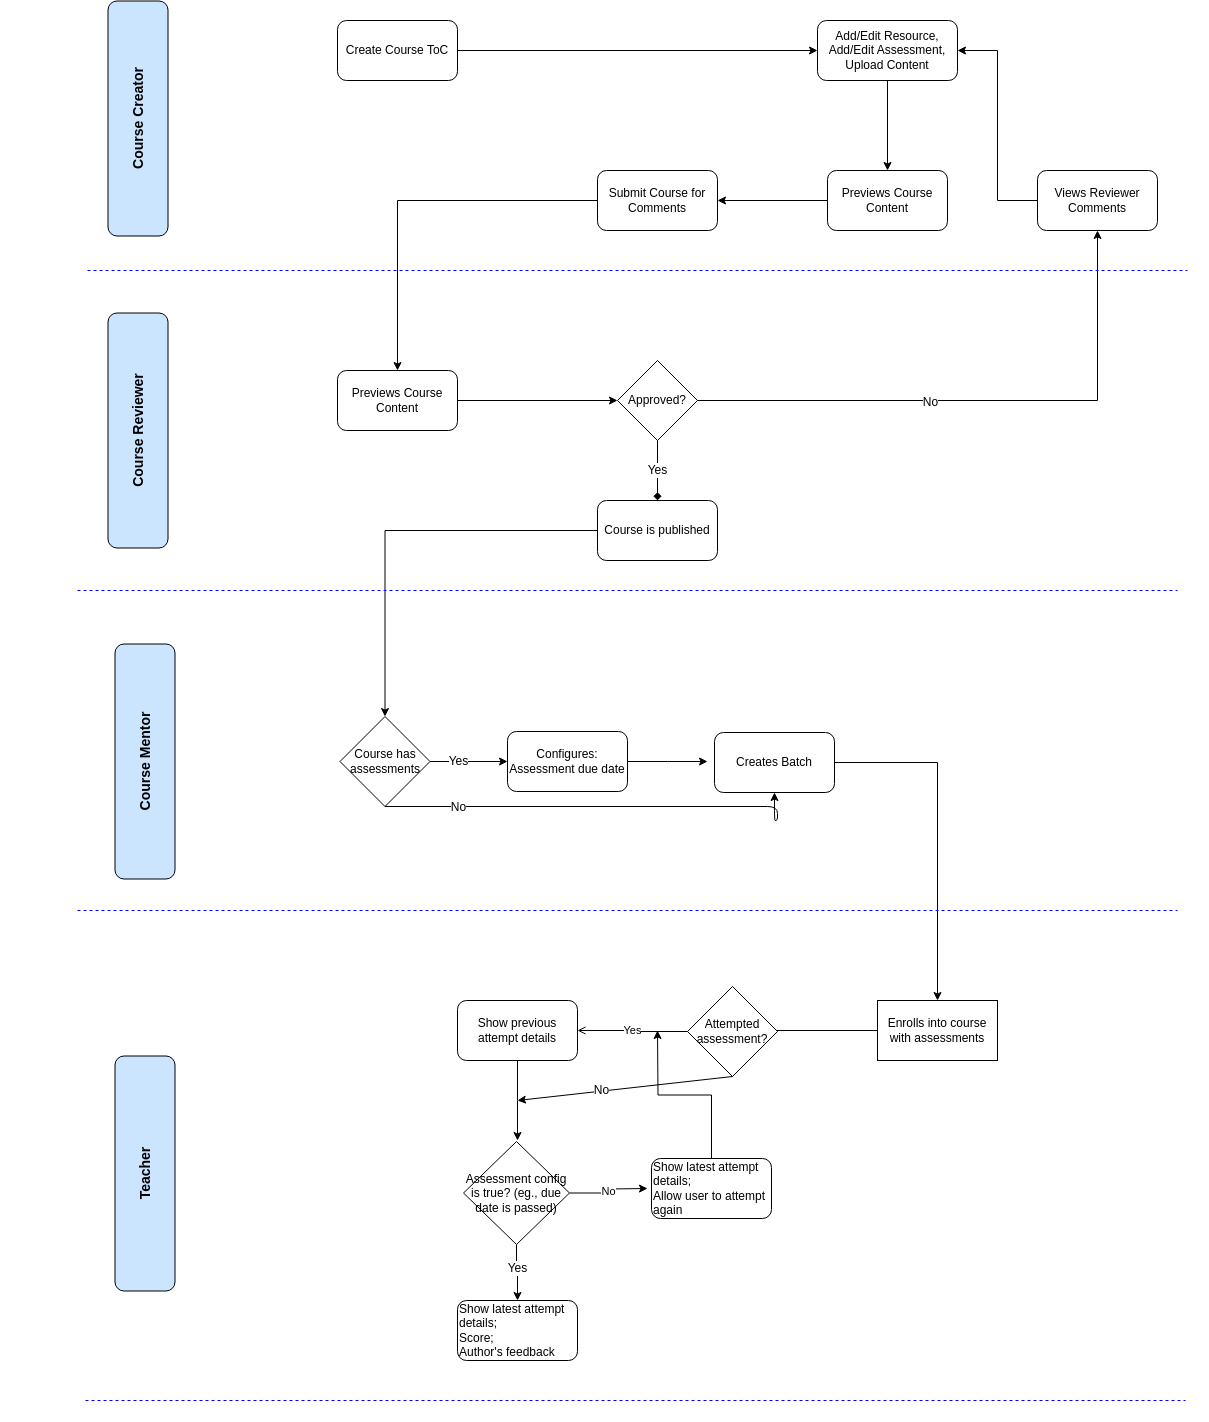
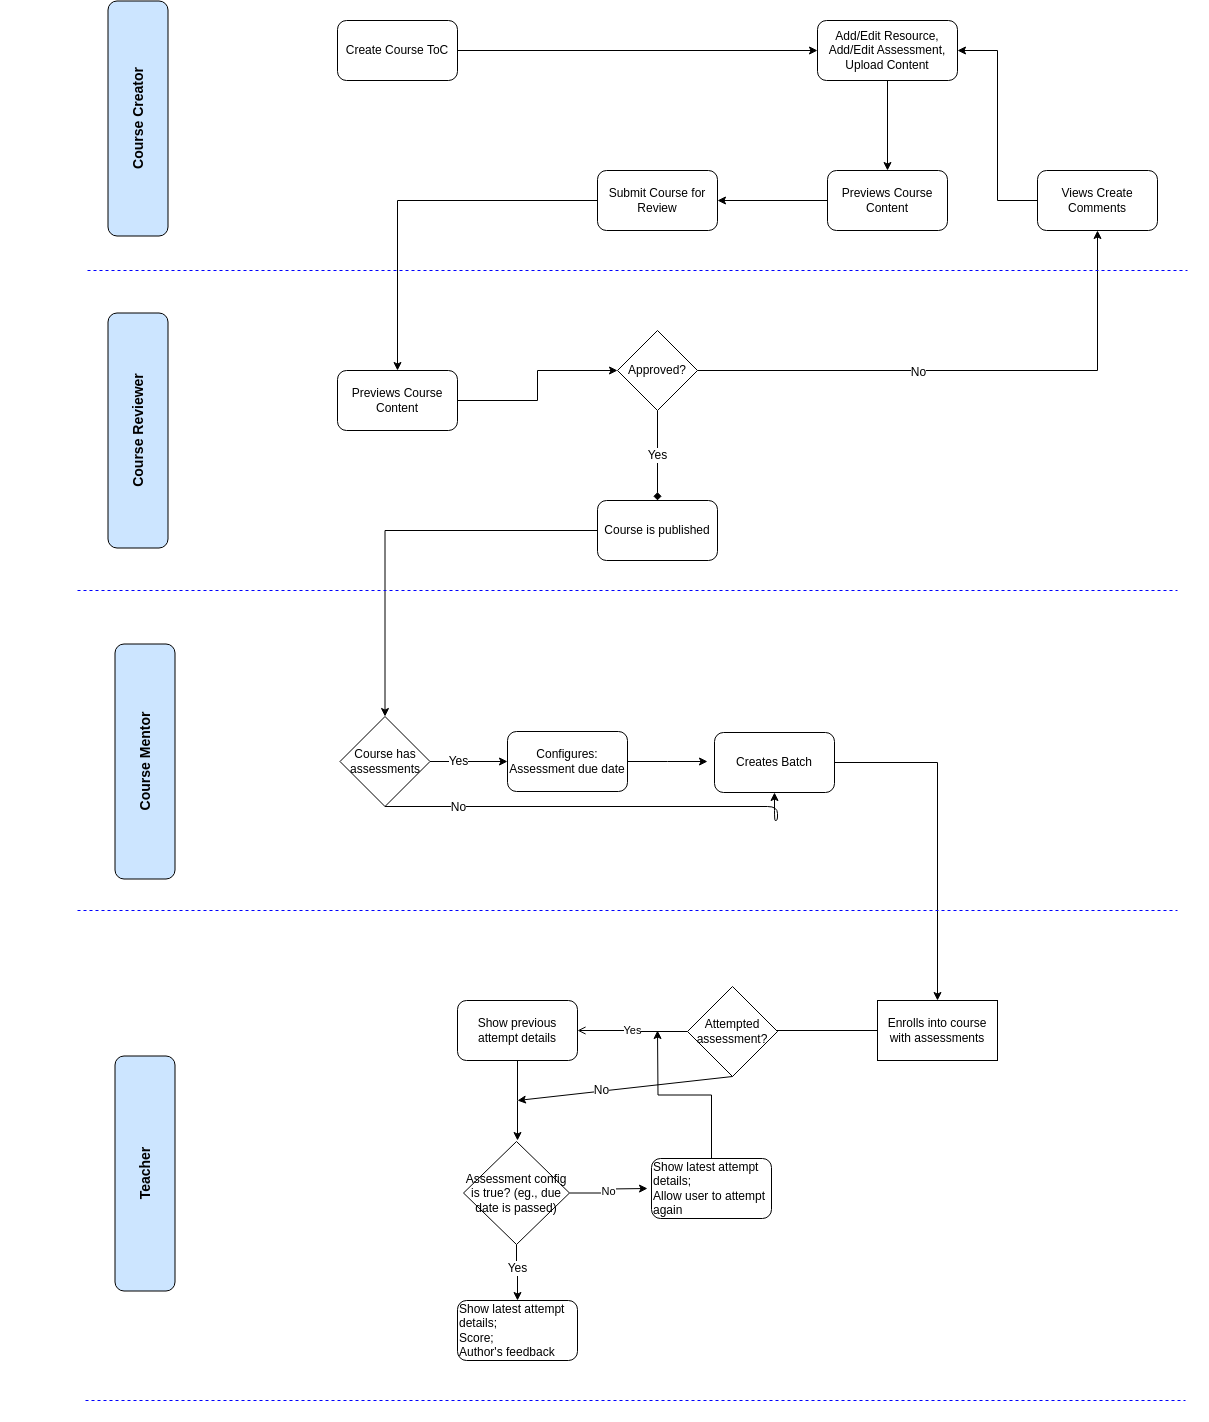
(658, 201) -> (658, 201)
(1098, 201) -> (1098, 201)
(658, 401) -> (658, 371)
